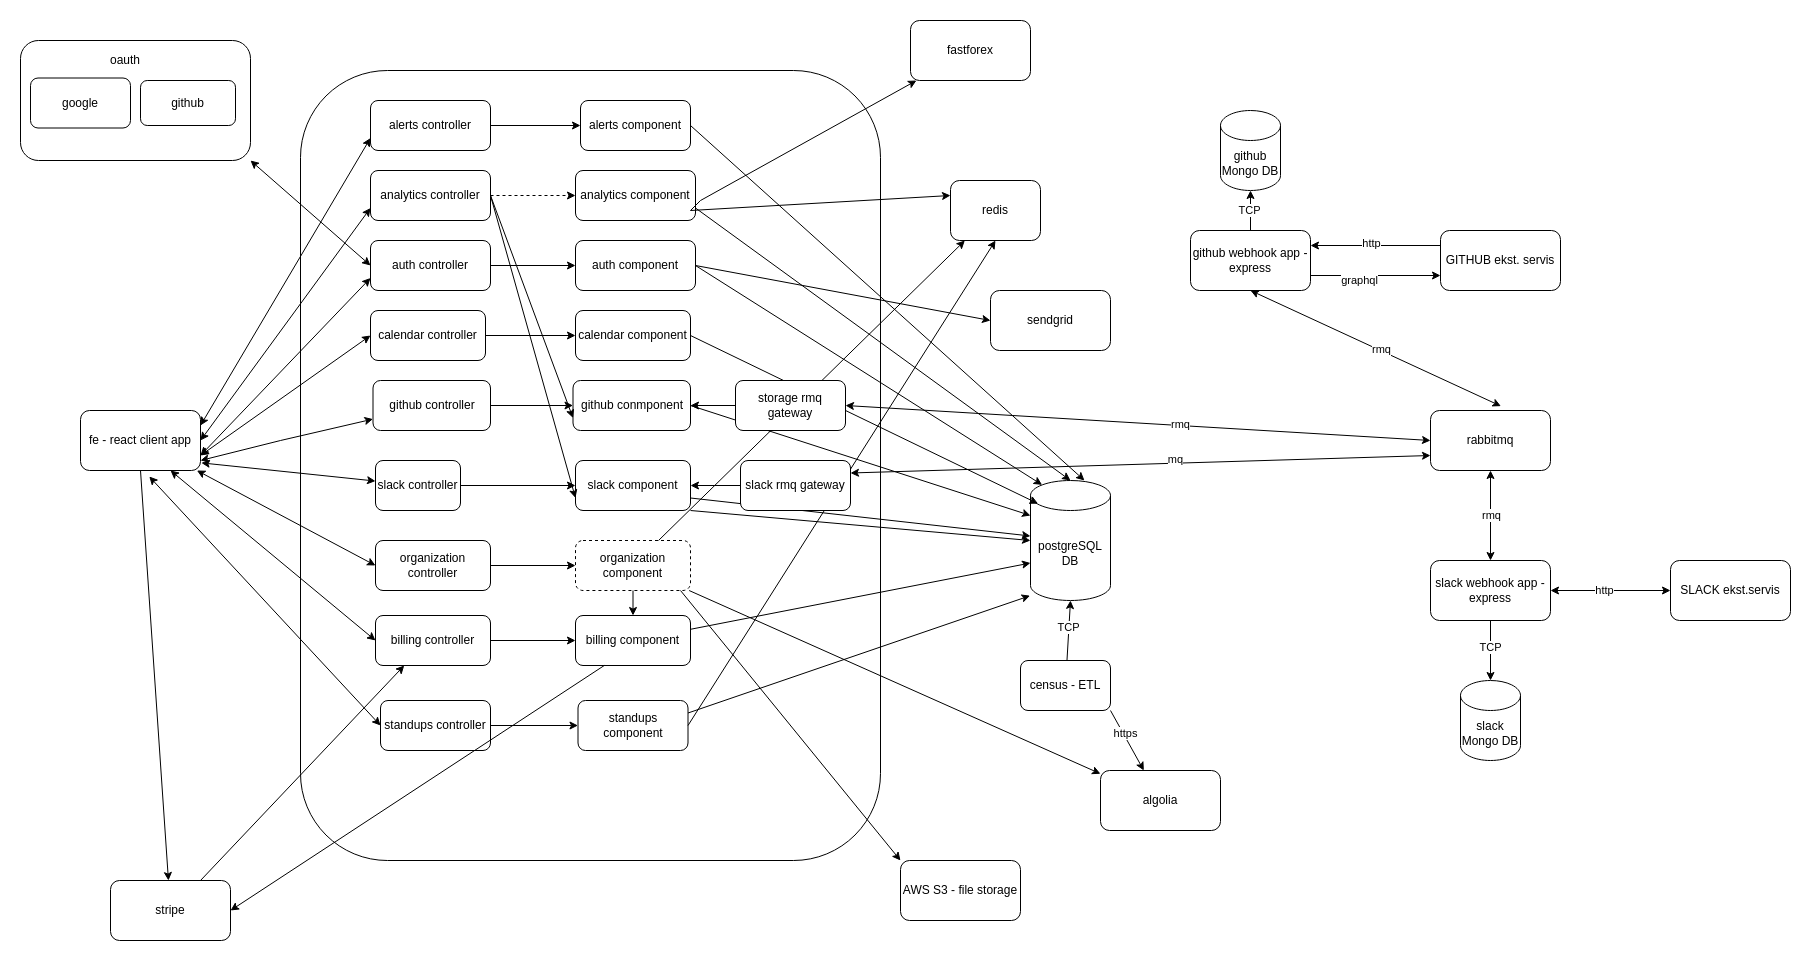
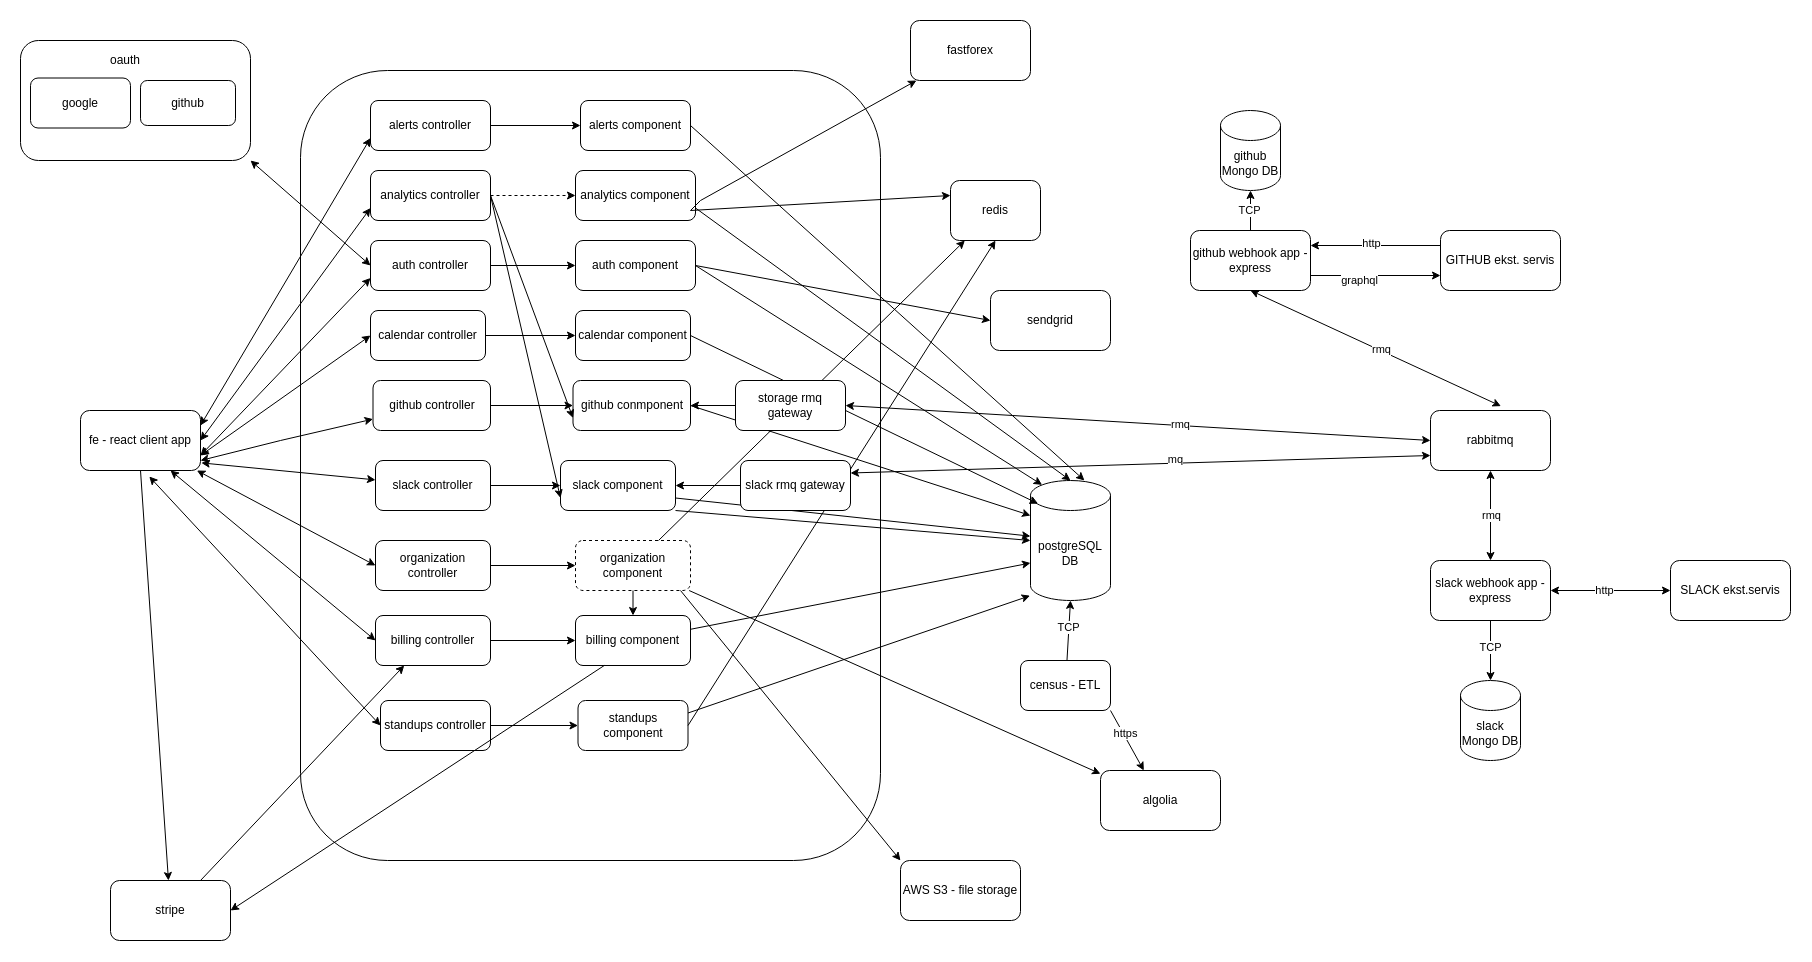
(418, 486) -> (433, 486)
(633, 486) -> (618, 486)
